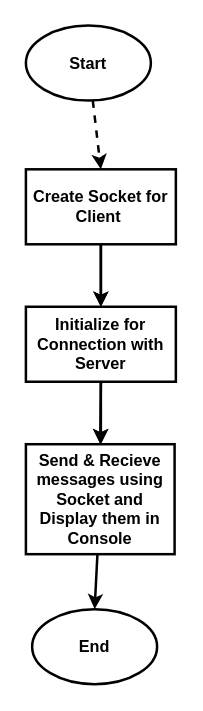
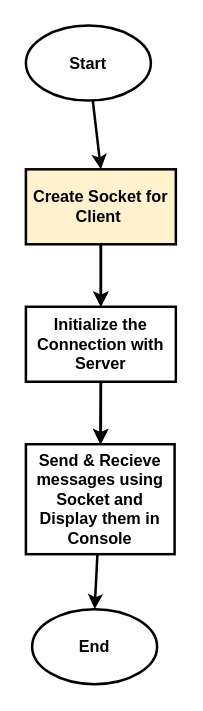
(96, 131) -> (96, 131)
(101, 207) -> (101, 207)
(101, 344) -> (101, 344)
